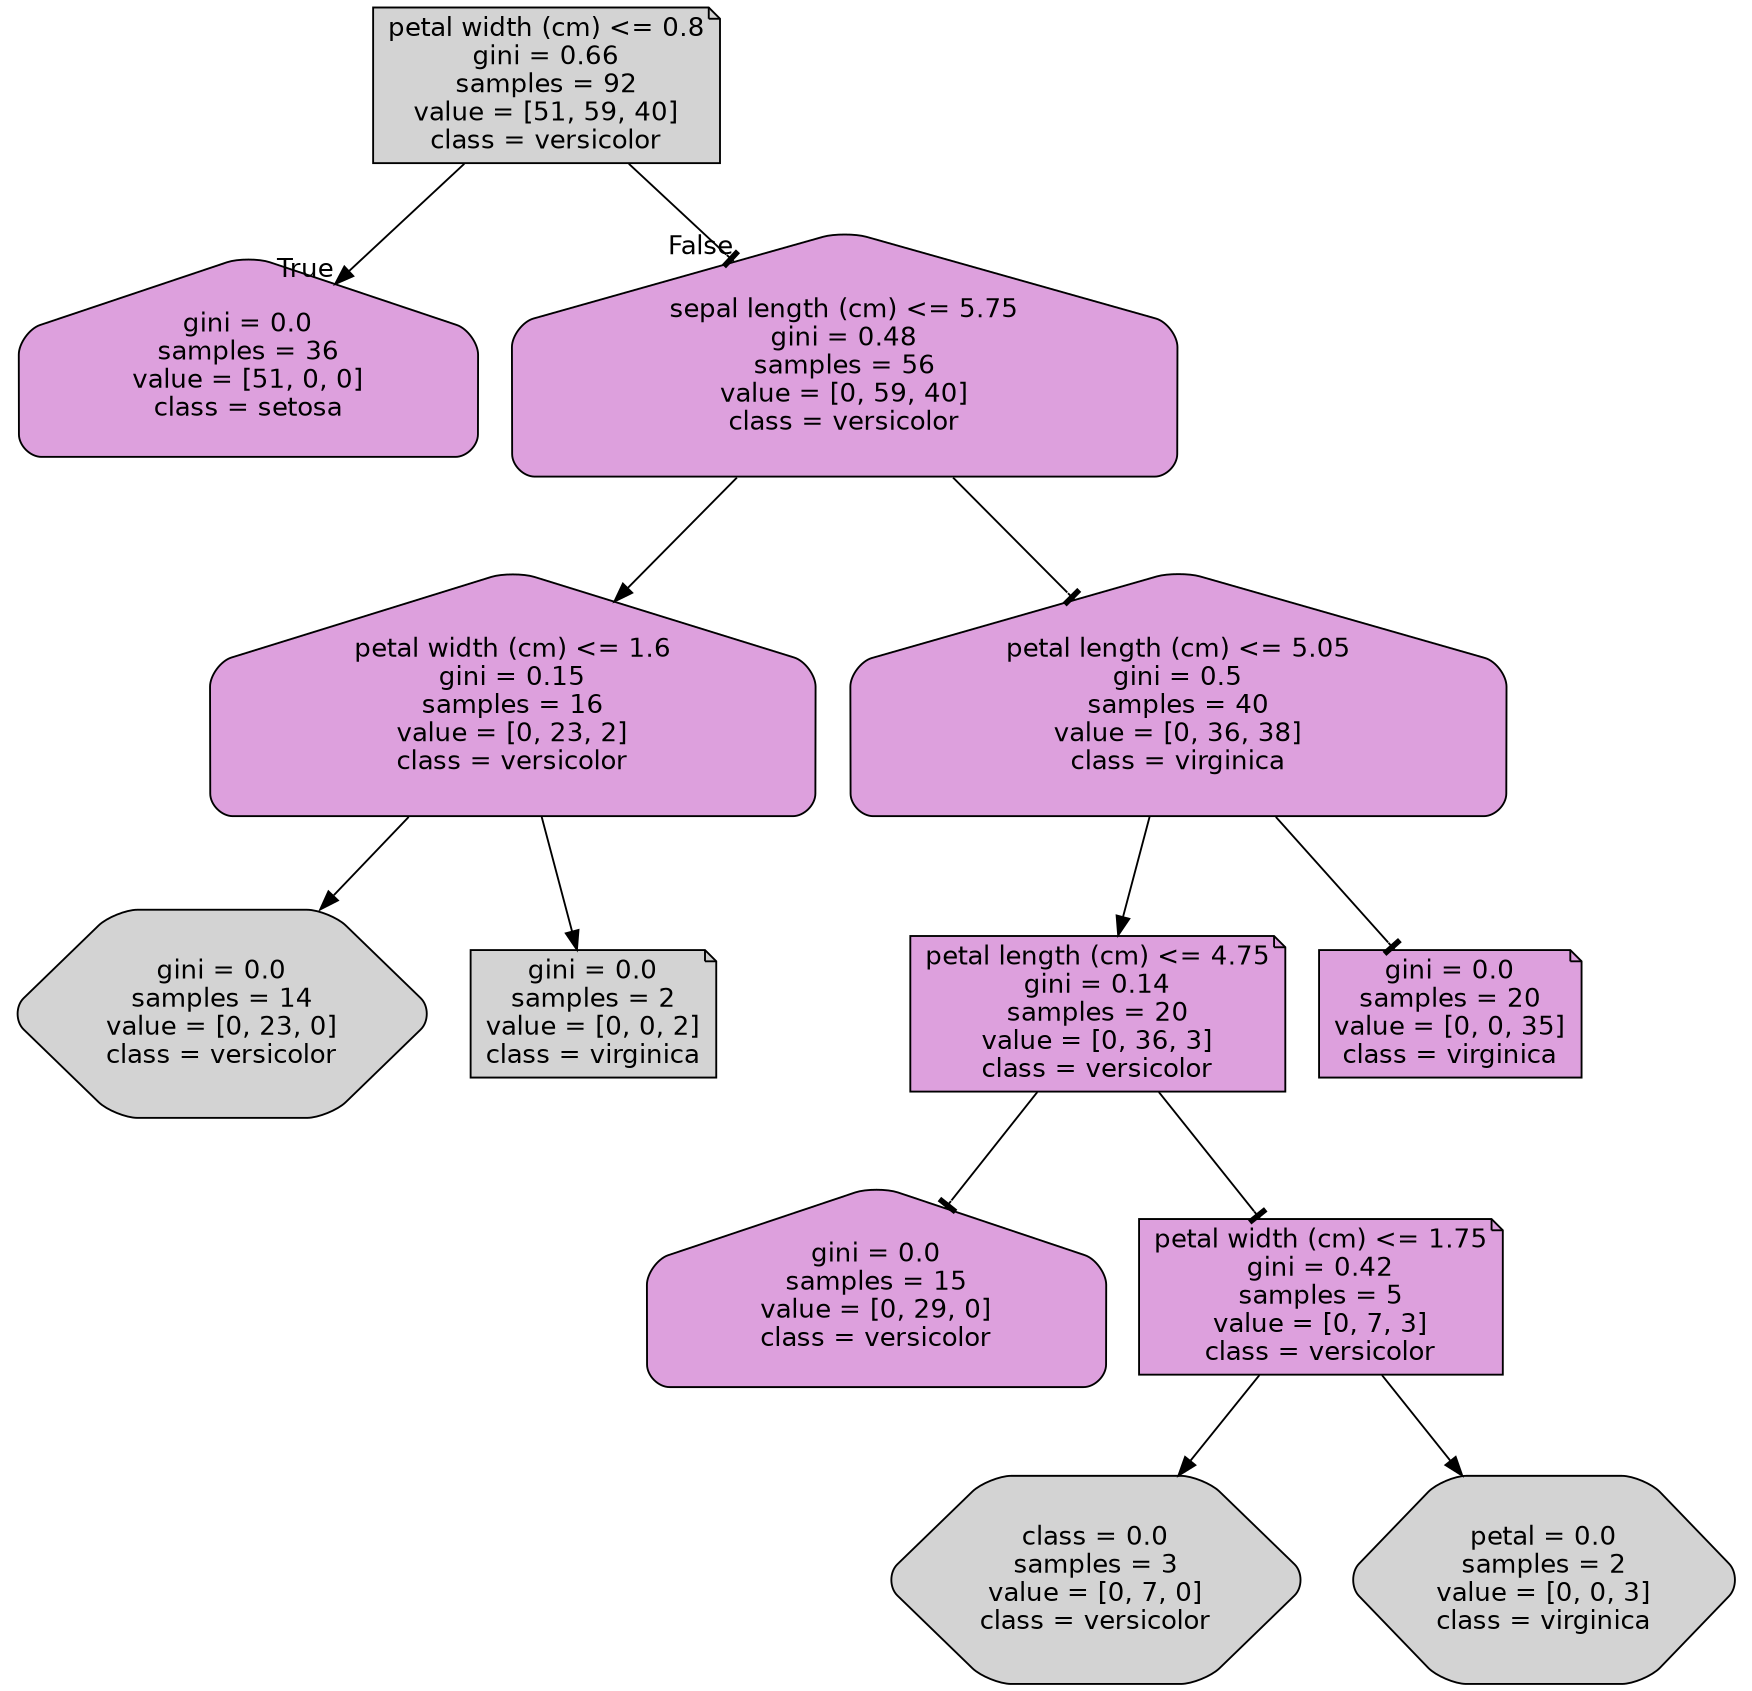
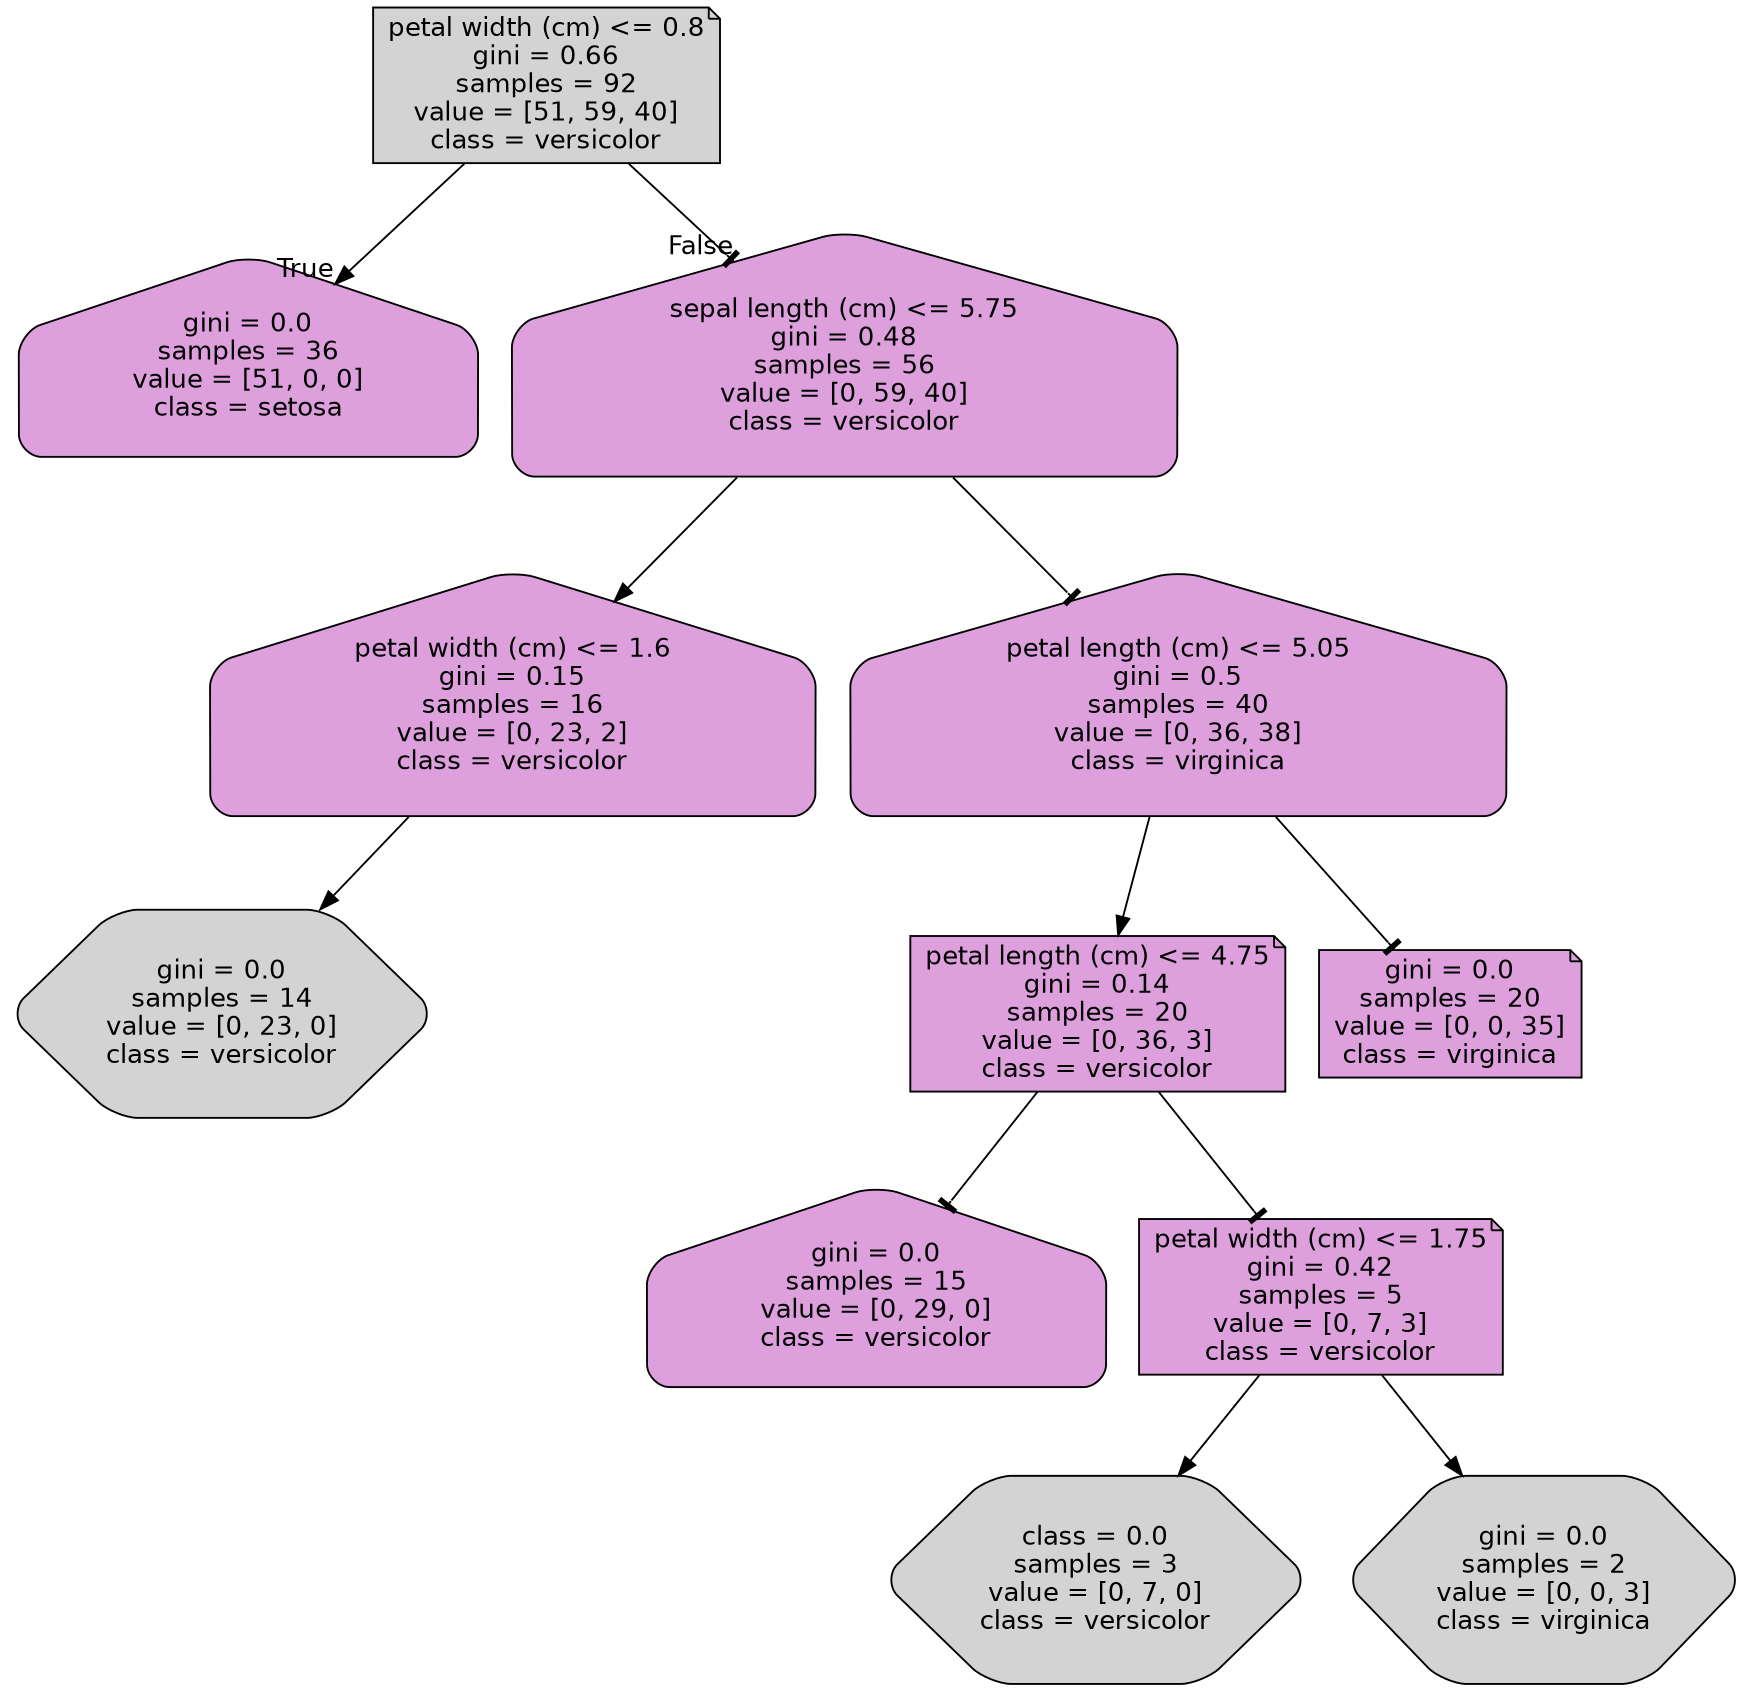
(593, 1014) -> none
(1544, 1580) -> (1544, 1580)
